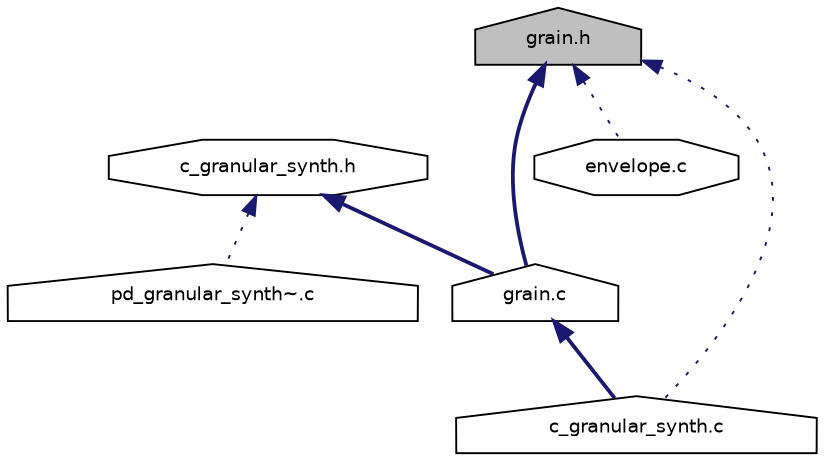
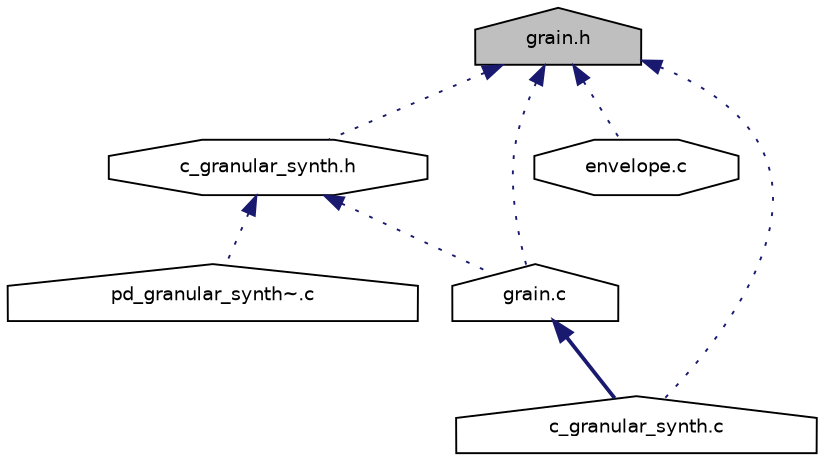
none -> (407, 106)
(513, 173) -> (513, 173)
(417, 239) -> (417, 239)
